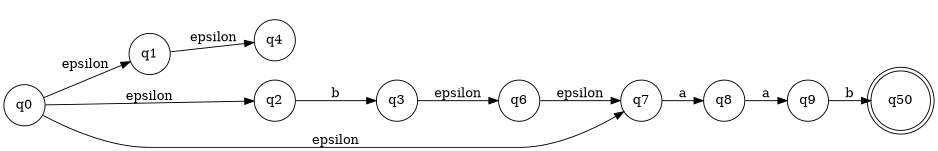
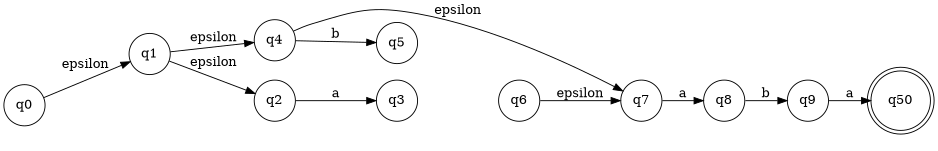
none -> (397, 43)
(336, 94) -> (336, 94)
(766, 94) -> (766, 94)
(850, 94) -> (850, 94)
(453, 101) -> none
(145, 103) -> (208, 76)
(329, 147) -> (458, 23)
